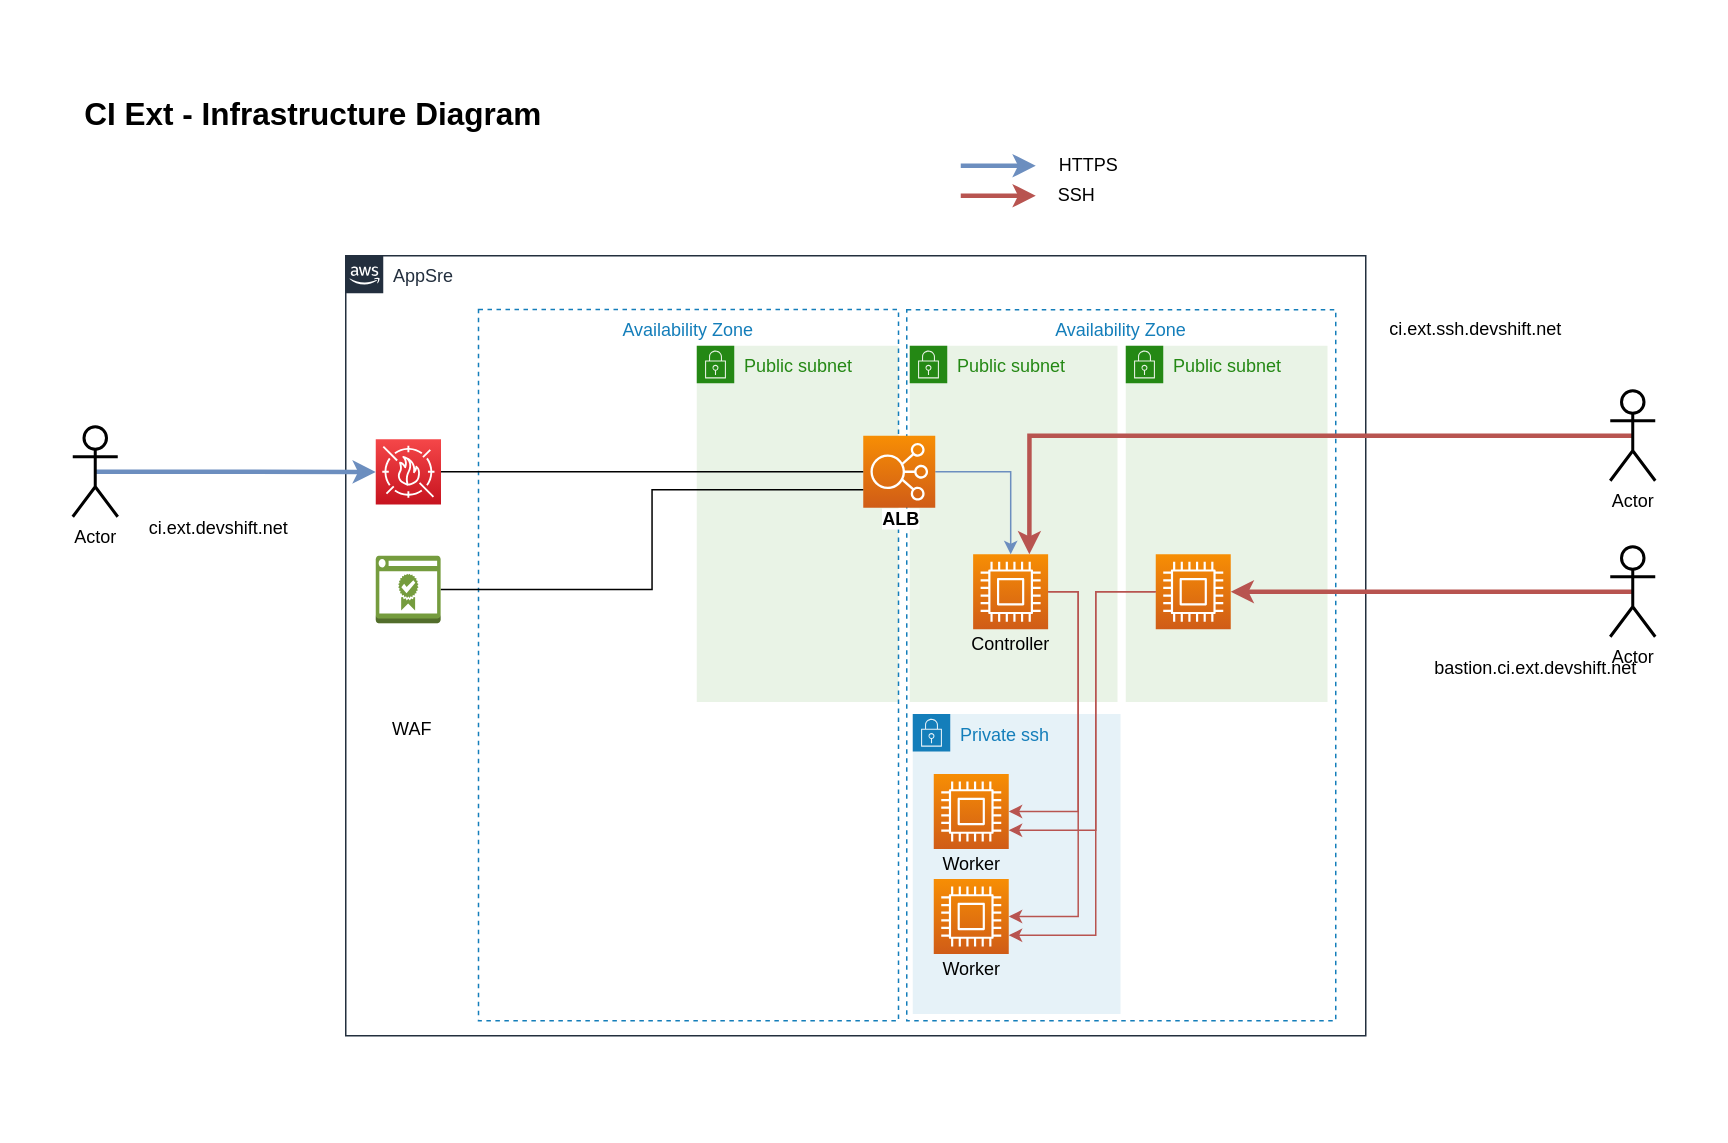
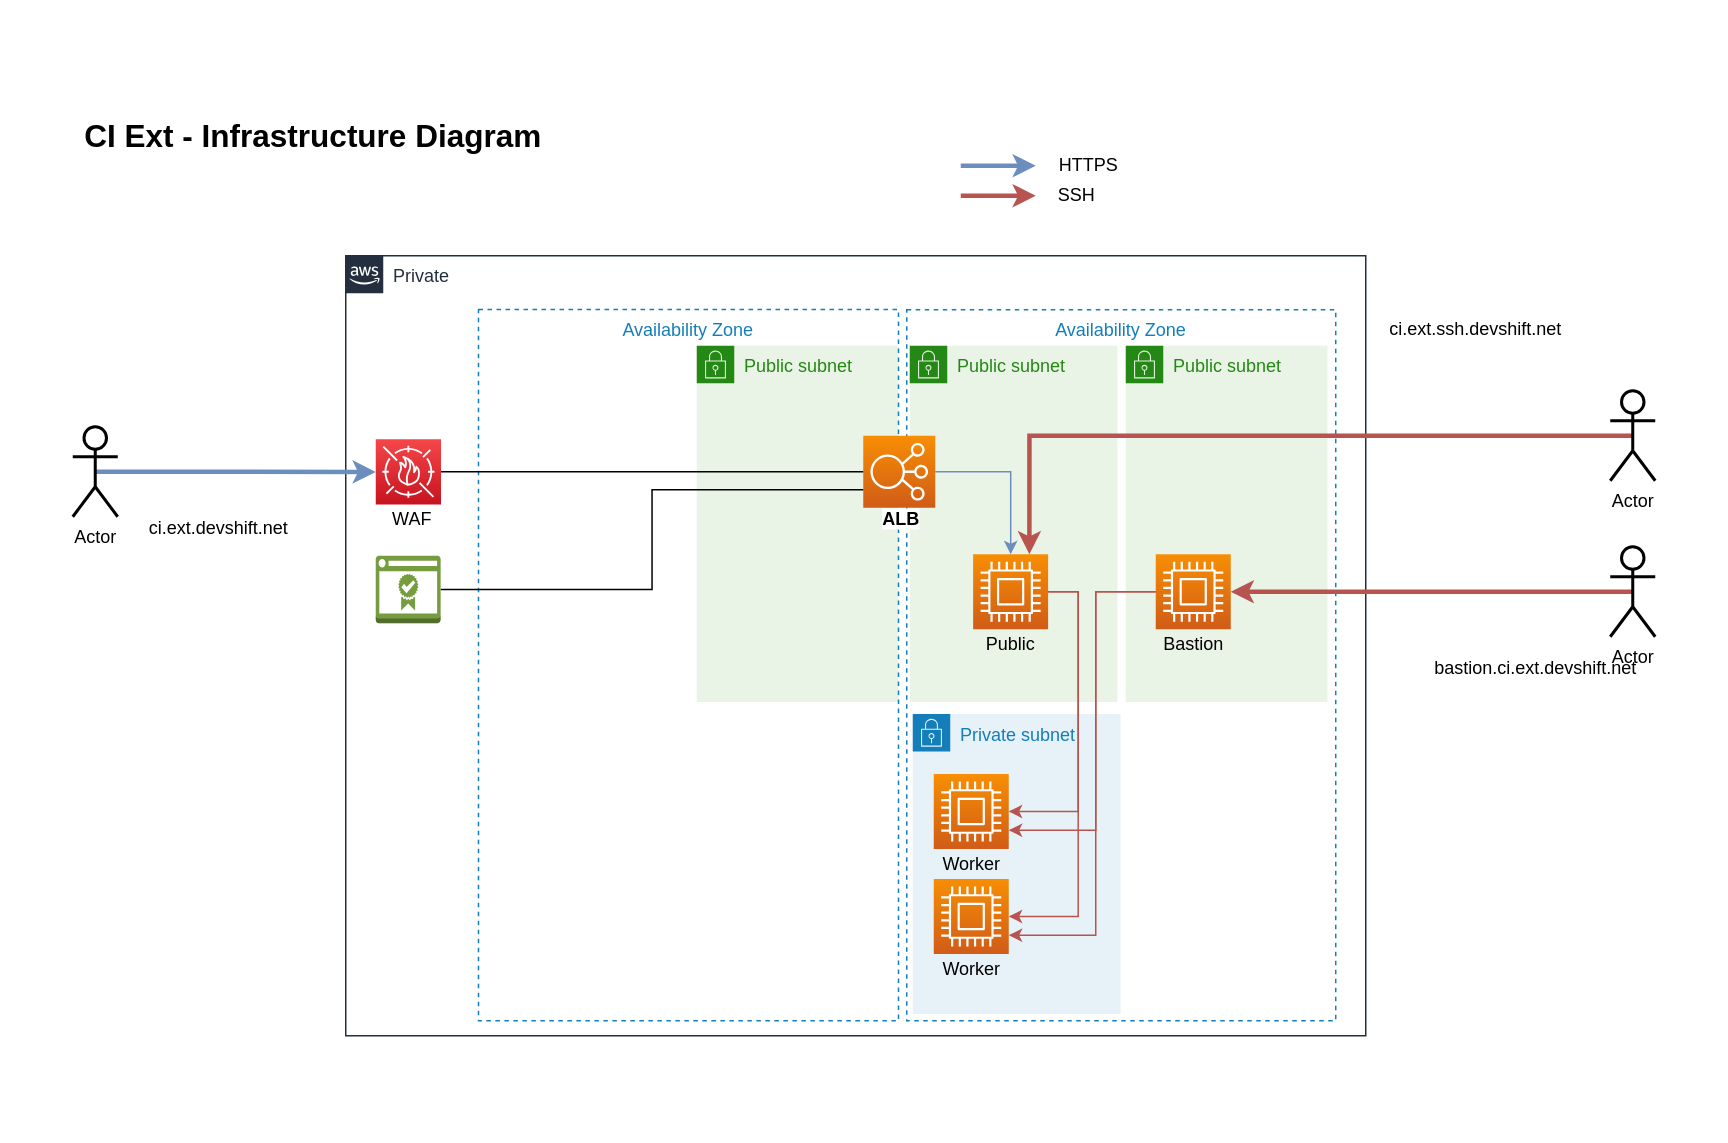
(313, 113) -> (313, 136)
(424, 277) -> (427, 277)
(1011, 644) -> (1011, 644)
none -> (1193, 644)
(411, 729) -> (411, 519)
(1012, 736) -> (1027, 736)
